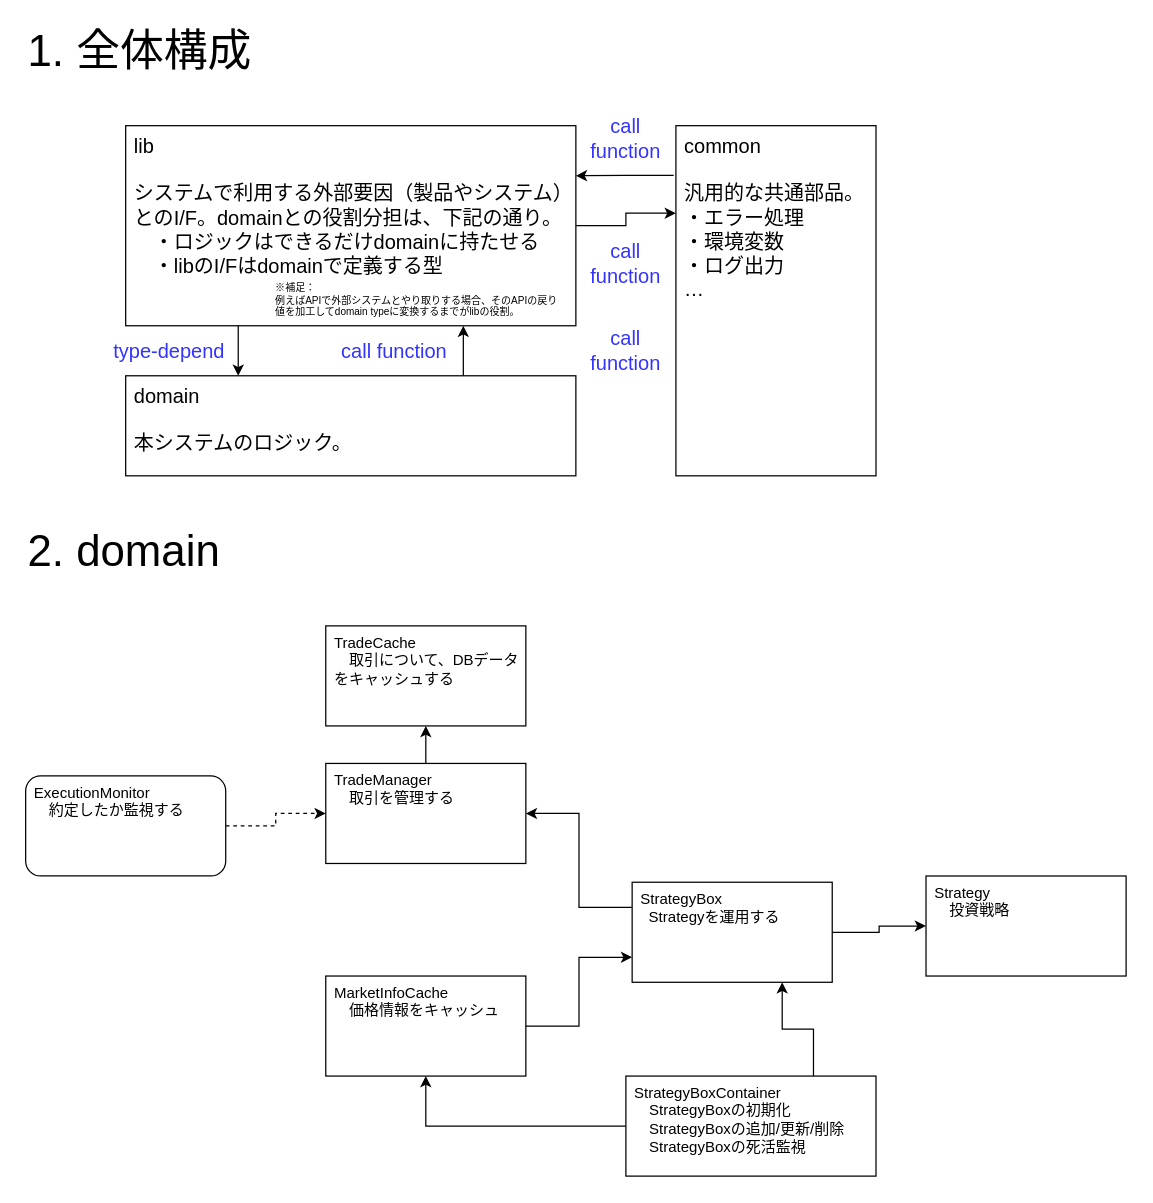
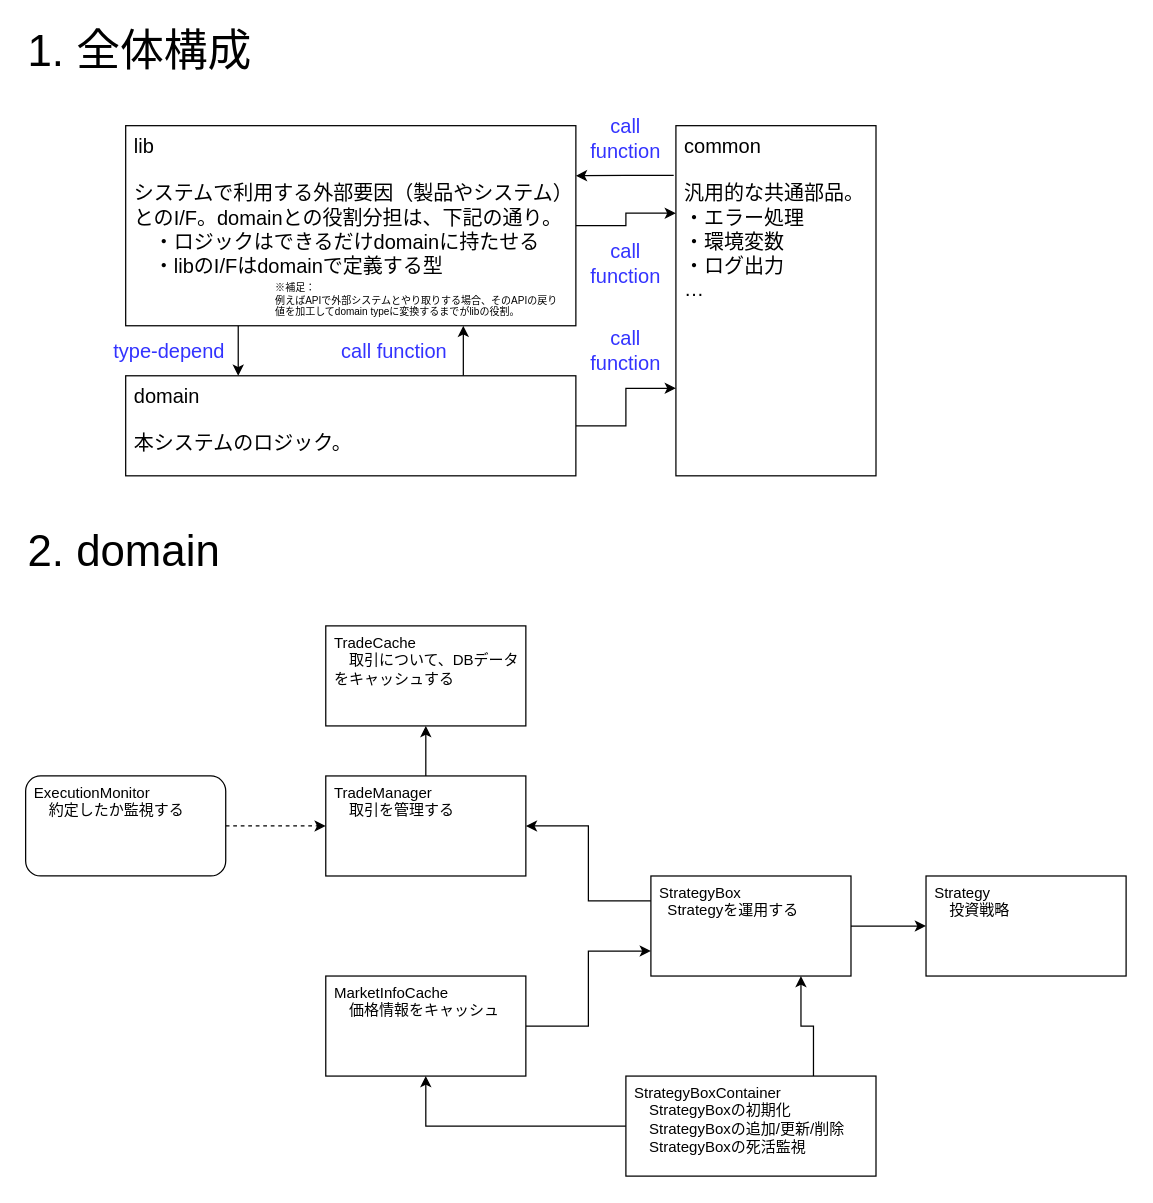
none -> (626, 411)
(426, 813) -> (426, 826)
(732, 932) -> (751, 926)
